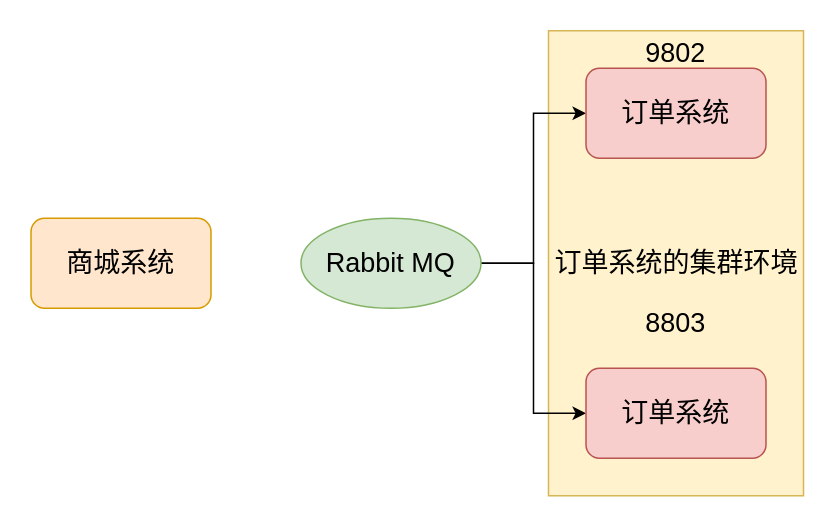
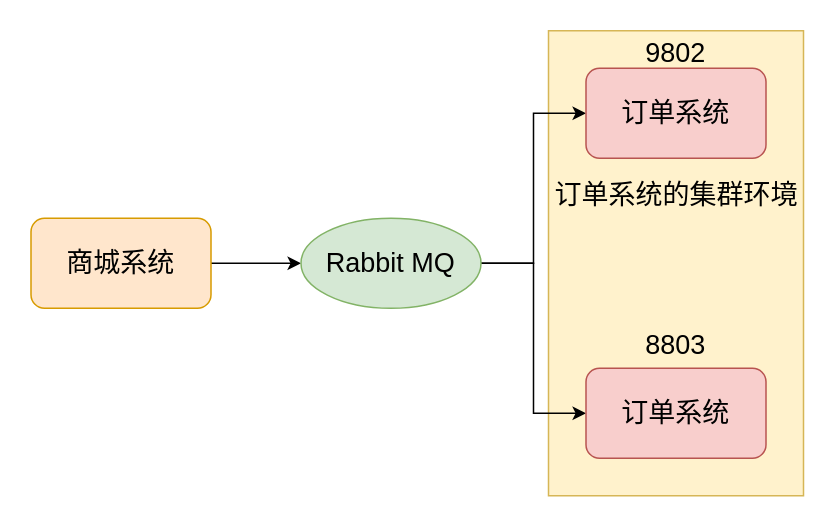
none -> (251, 263)
(677, 263) -> (677, 196)
(676, 323) -> (676, 346)
